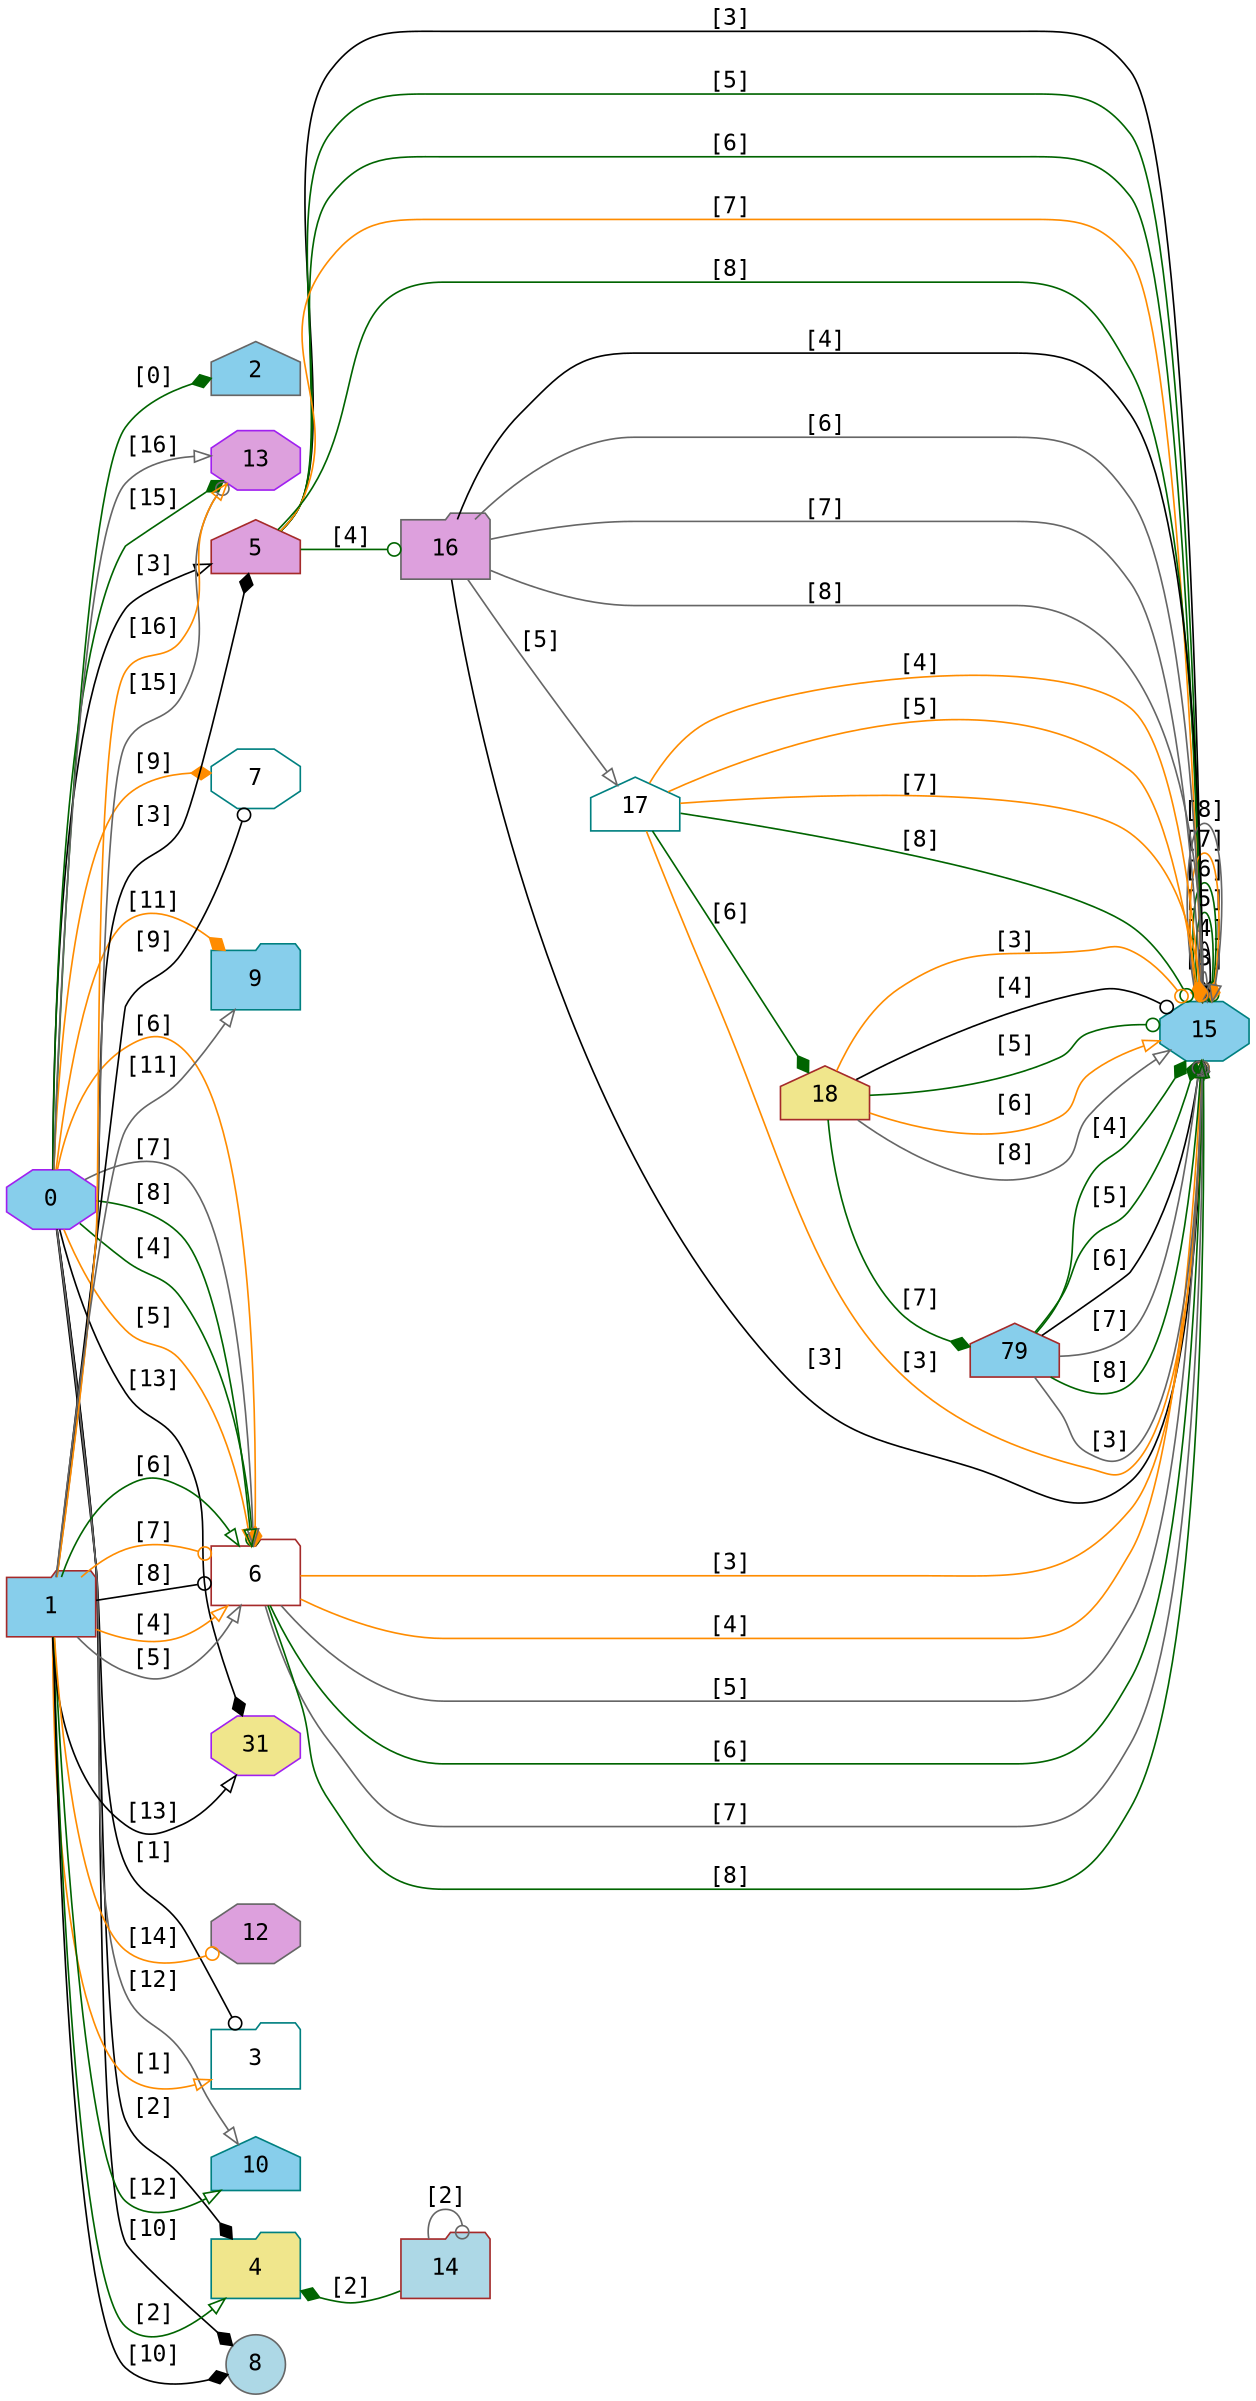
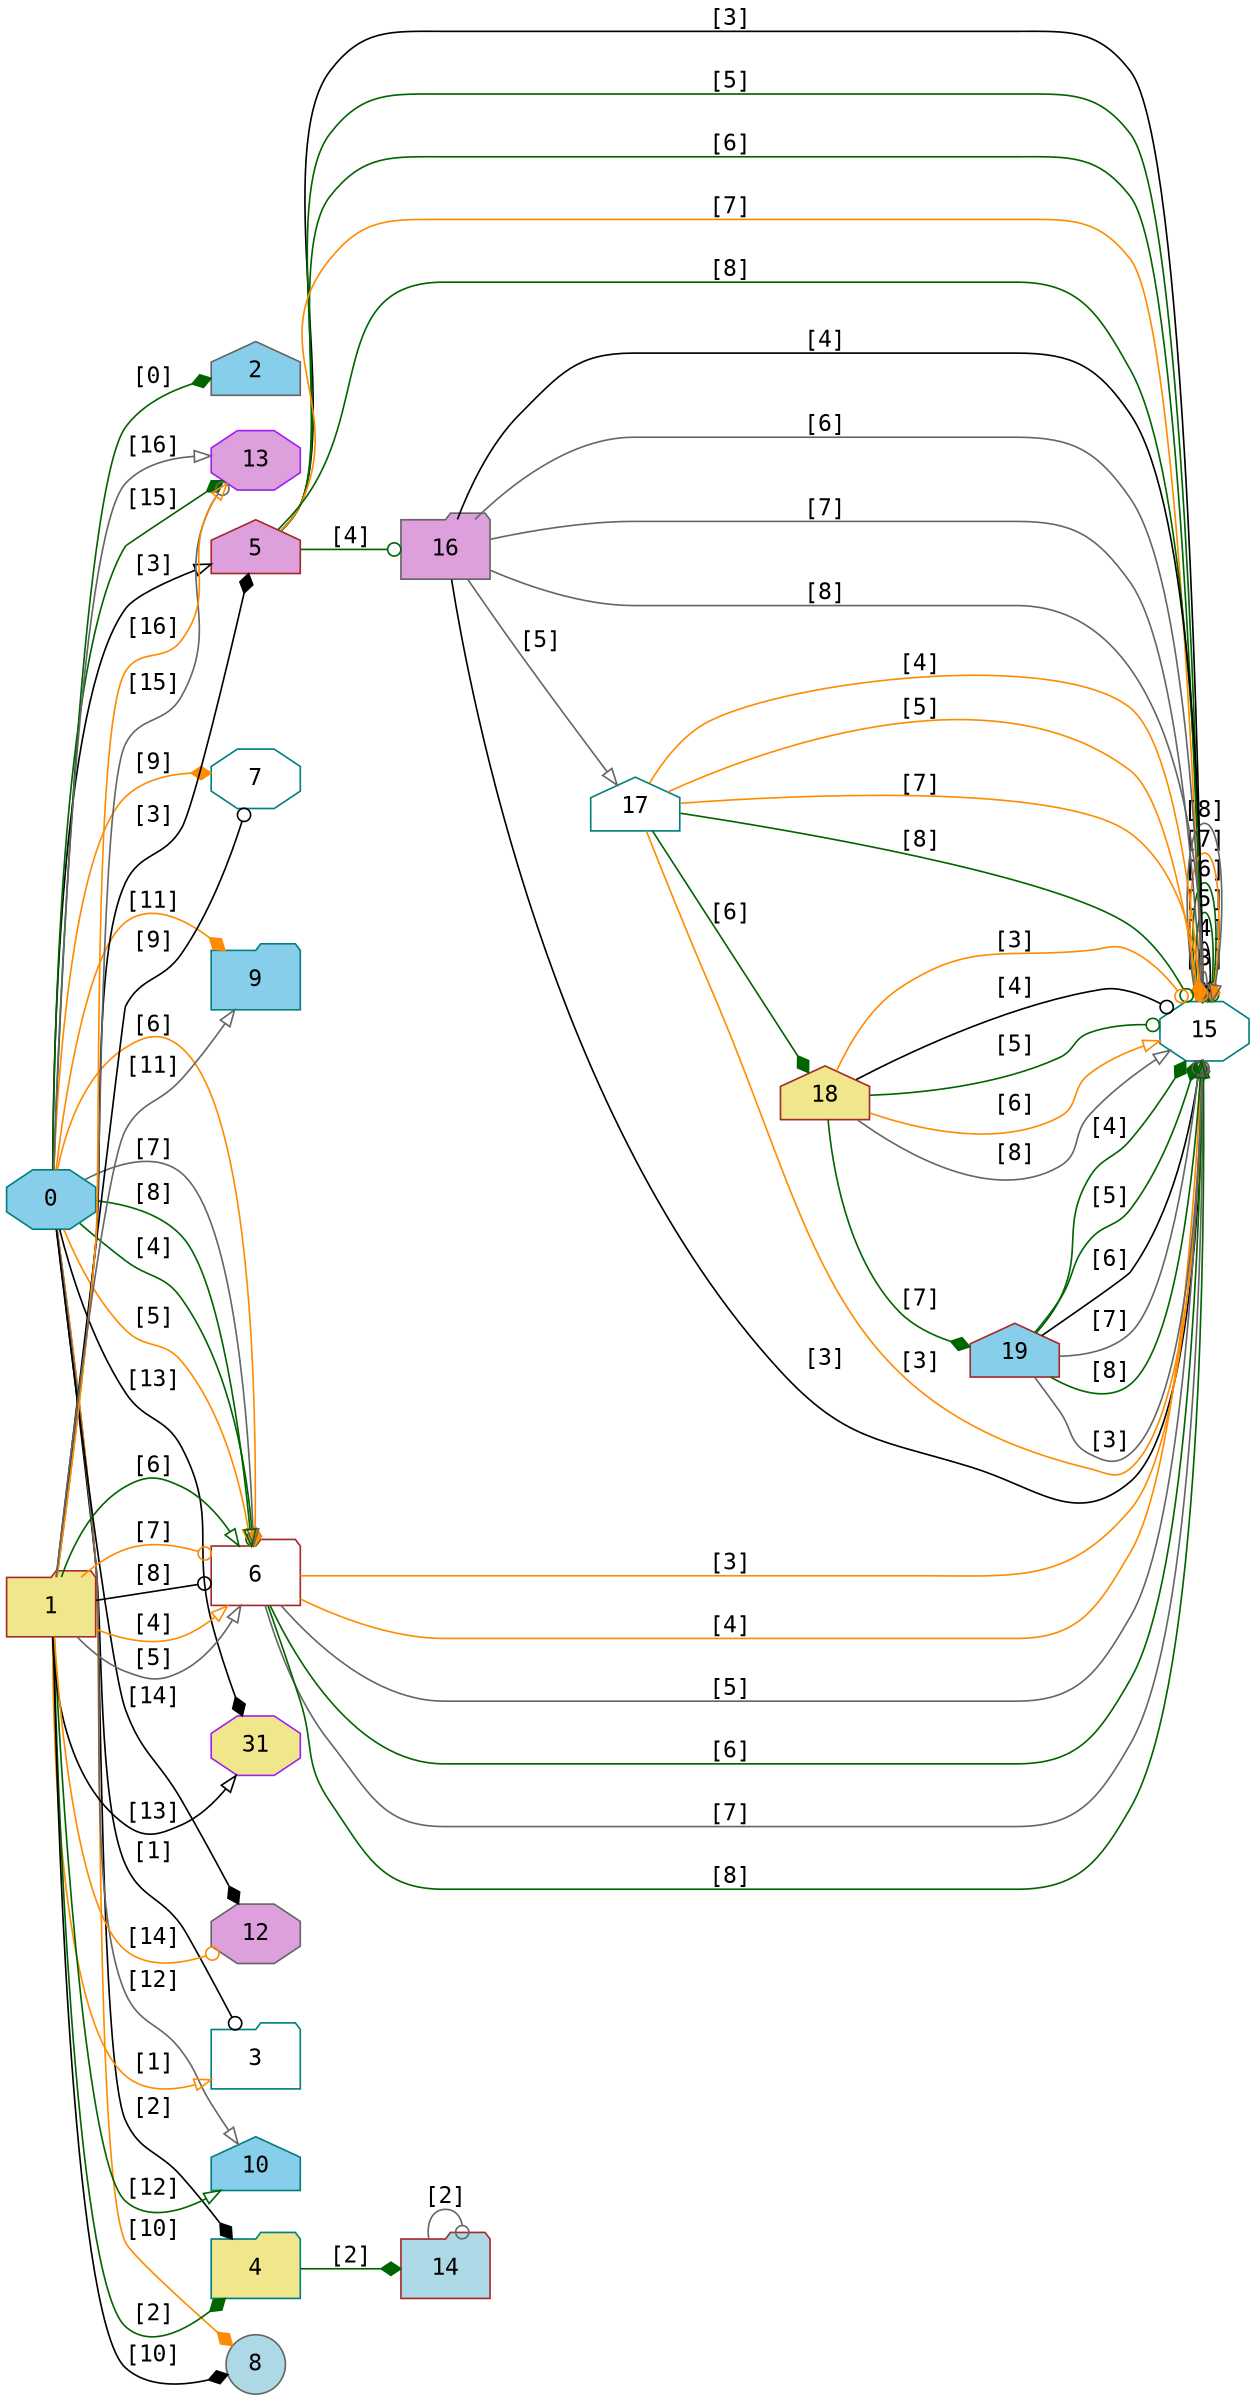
(1204, 1031) -> (1204, 1031)
(51, 1200) -> (51, 1200)
(1015, 1353) -> (1015, 1353)
(51, 1607) -> (51, 1607)
none -> (121, 1691)
(73, 2033) -> (73, 2033)
(107, 2086) -> (107, 2086)
(361, 2302) -> (341, 2269)
